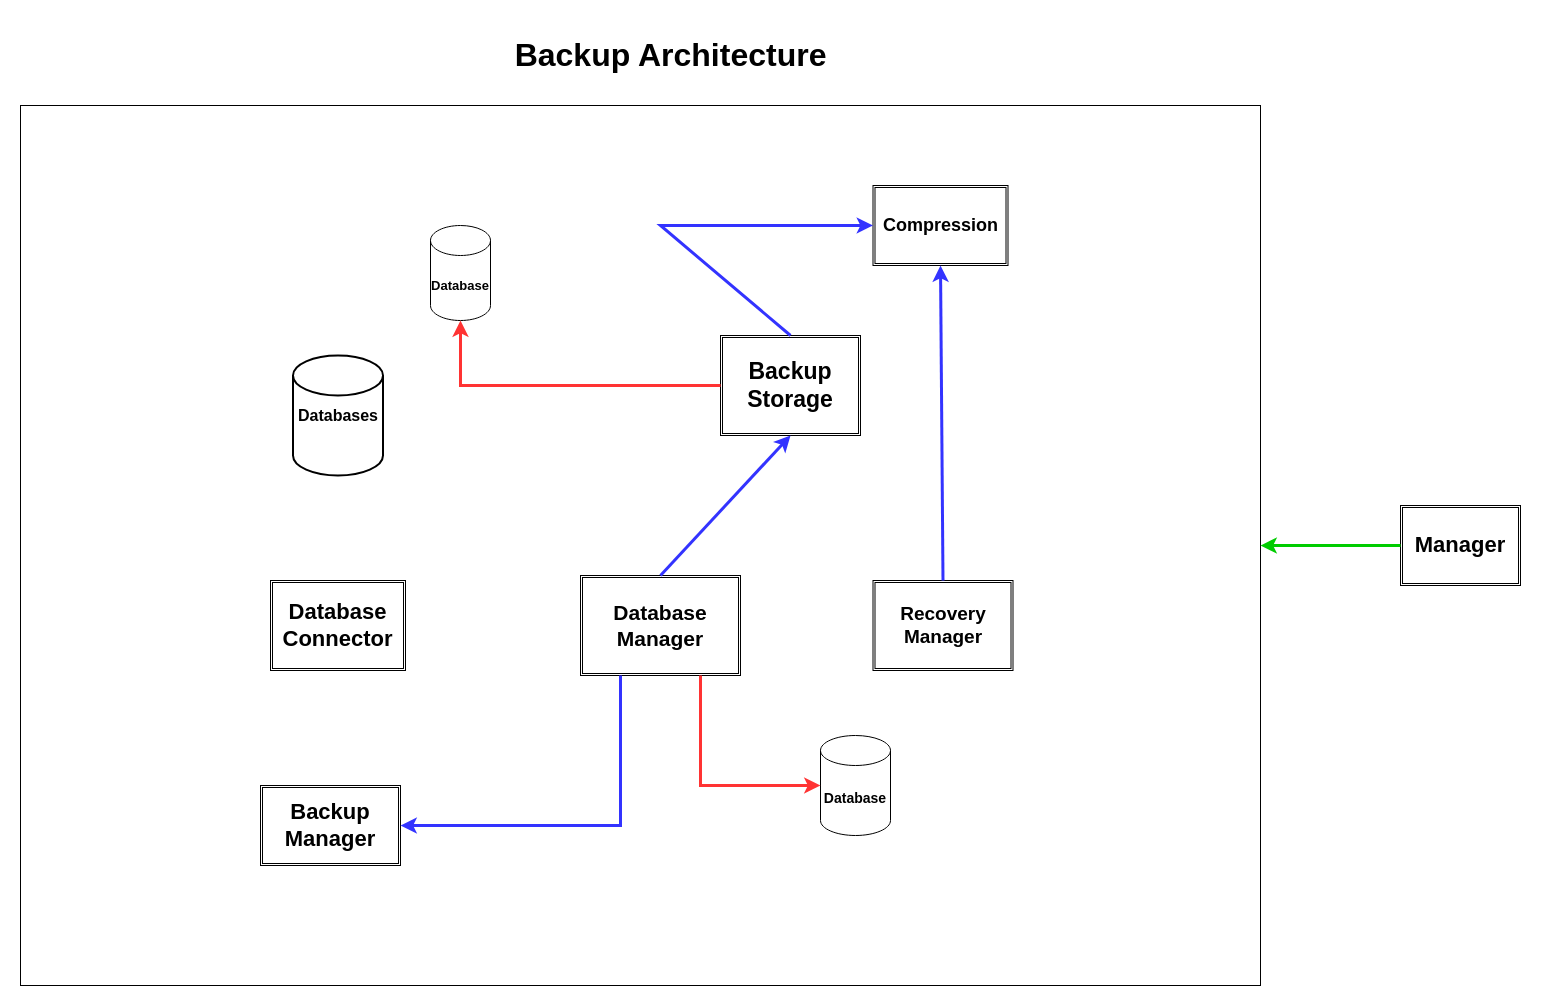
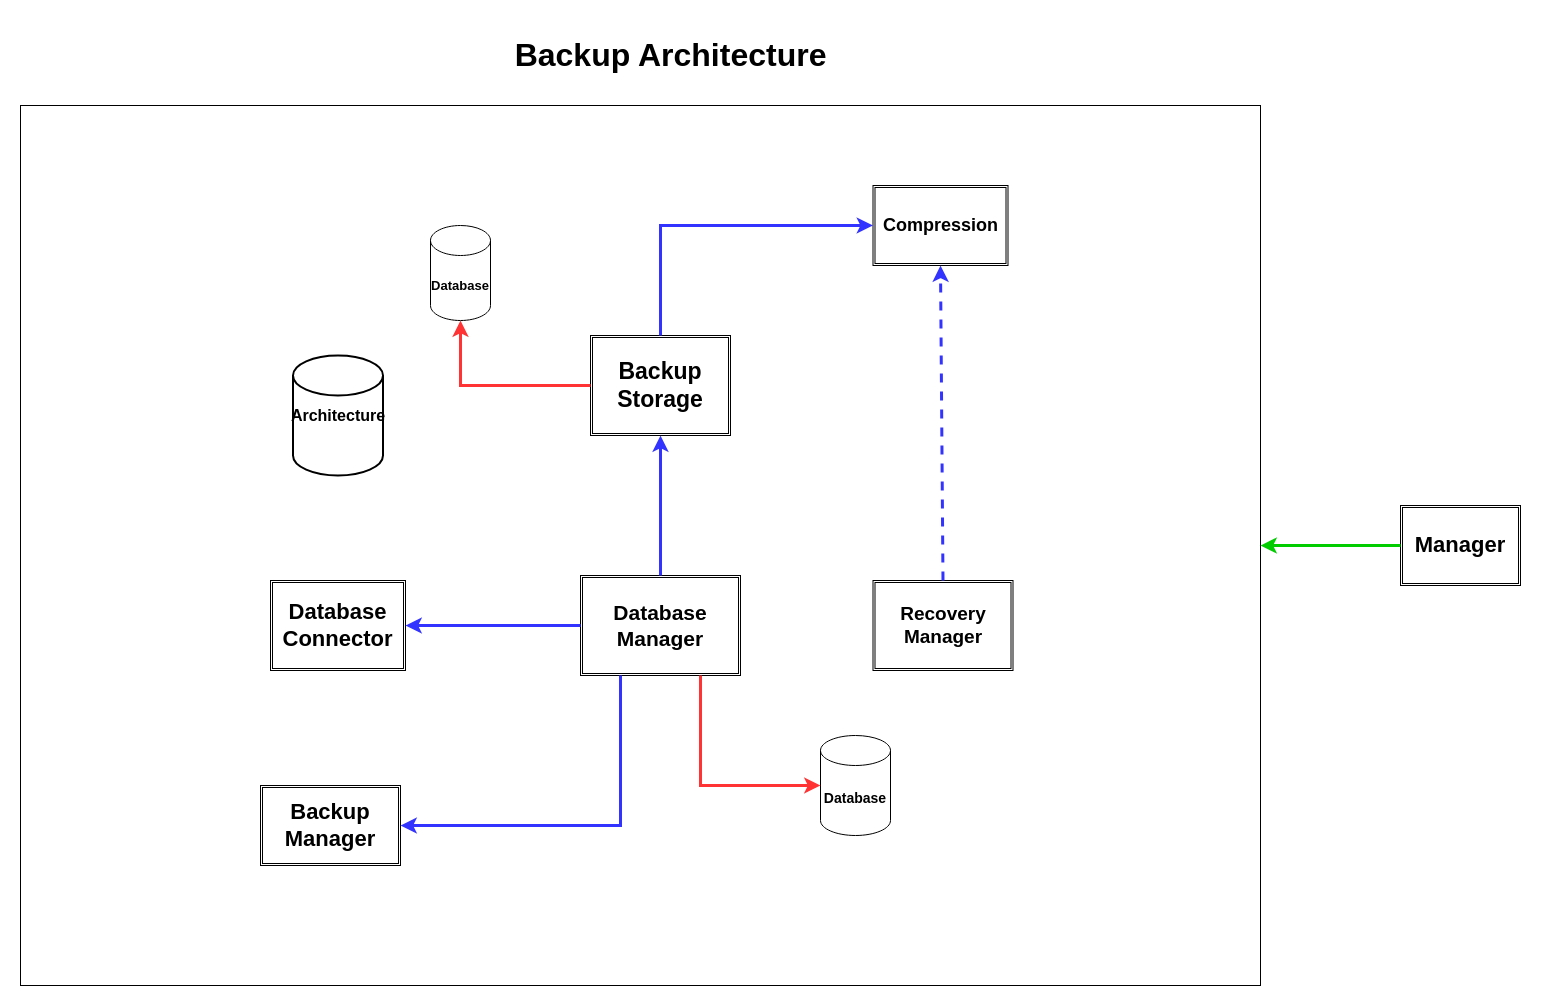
(791, 386) -> (661, 386)
(339, 416) -> (339, 416)
(942, 424) -> (942, 424)
none -> (498, 626)
